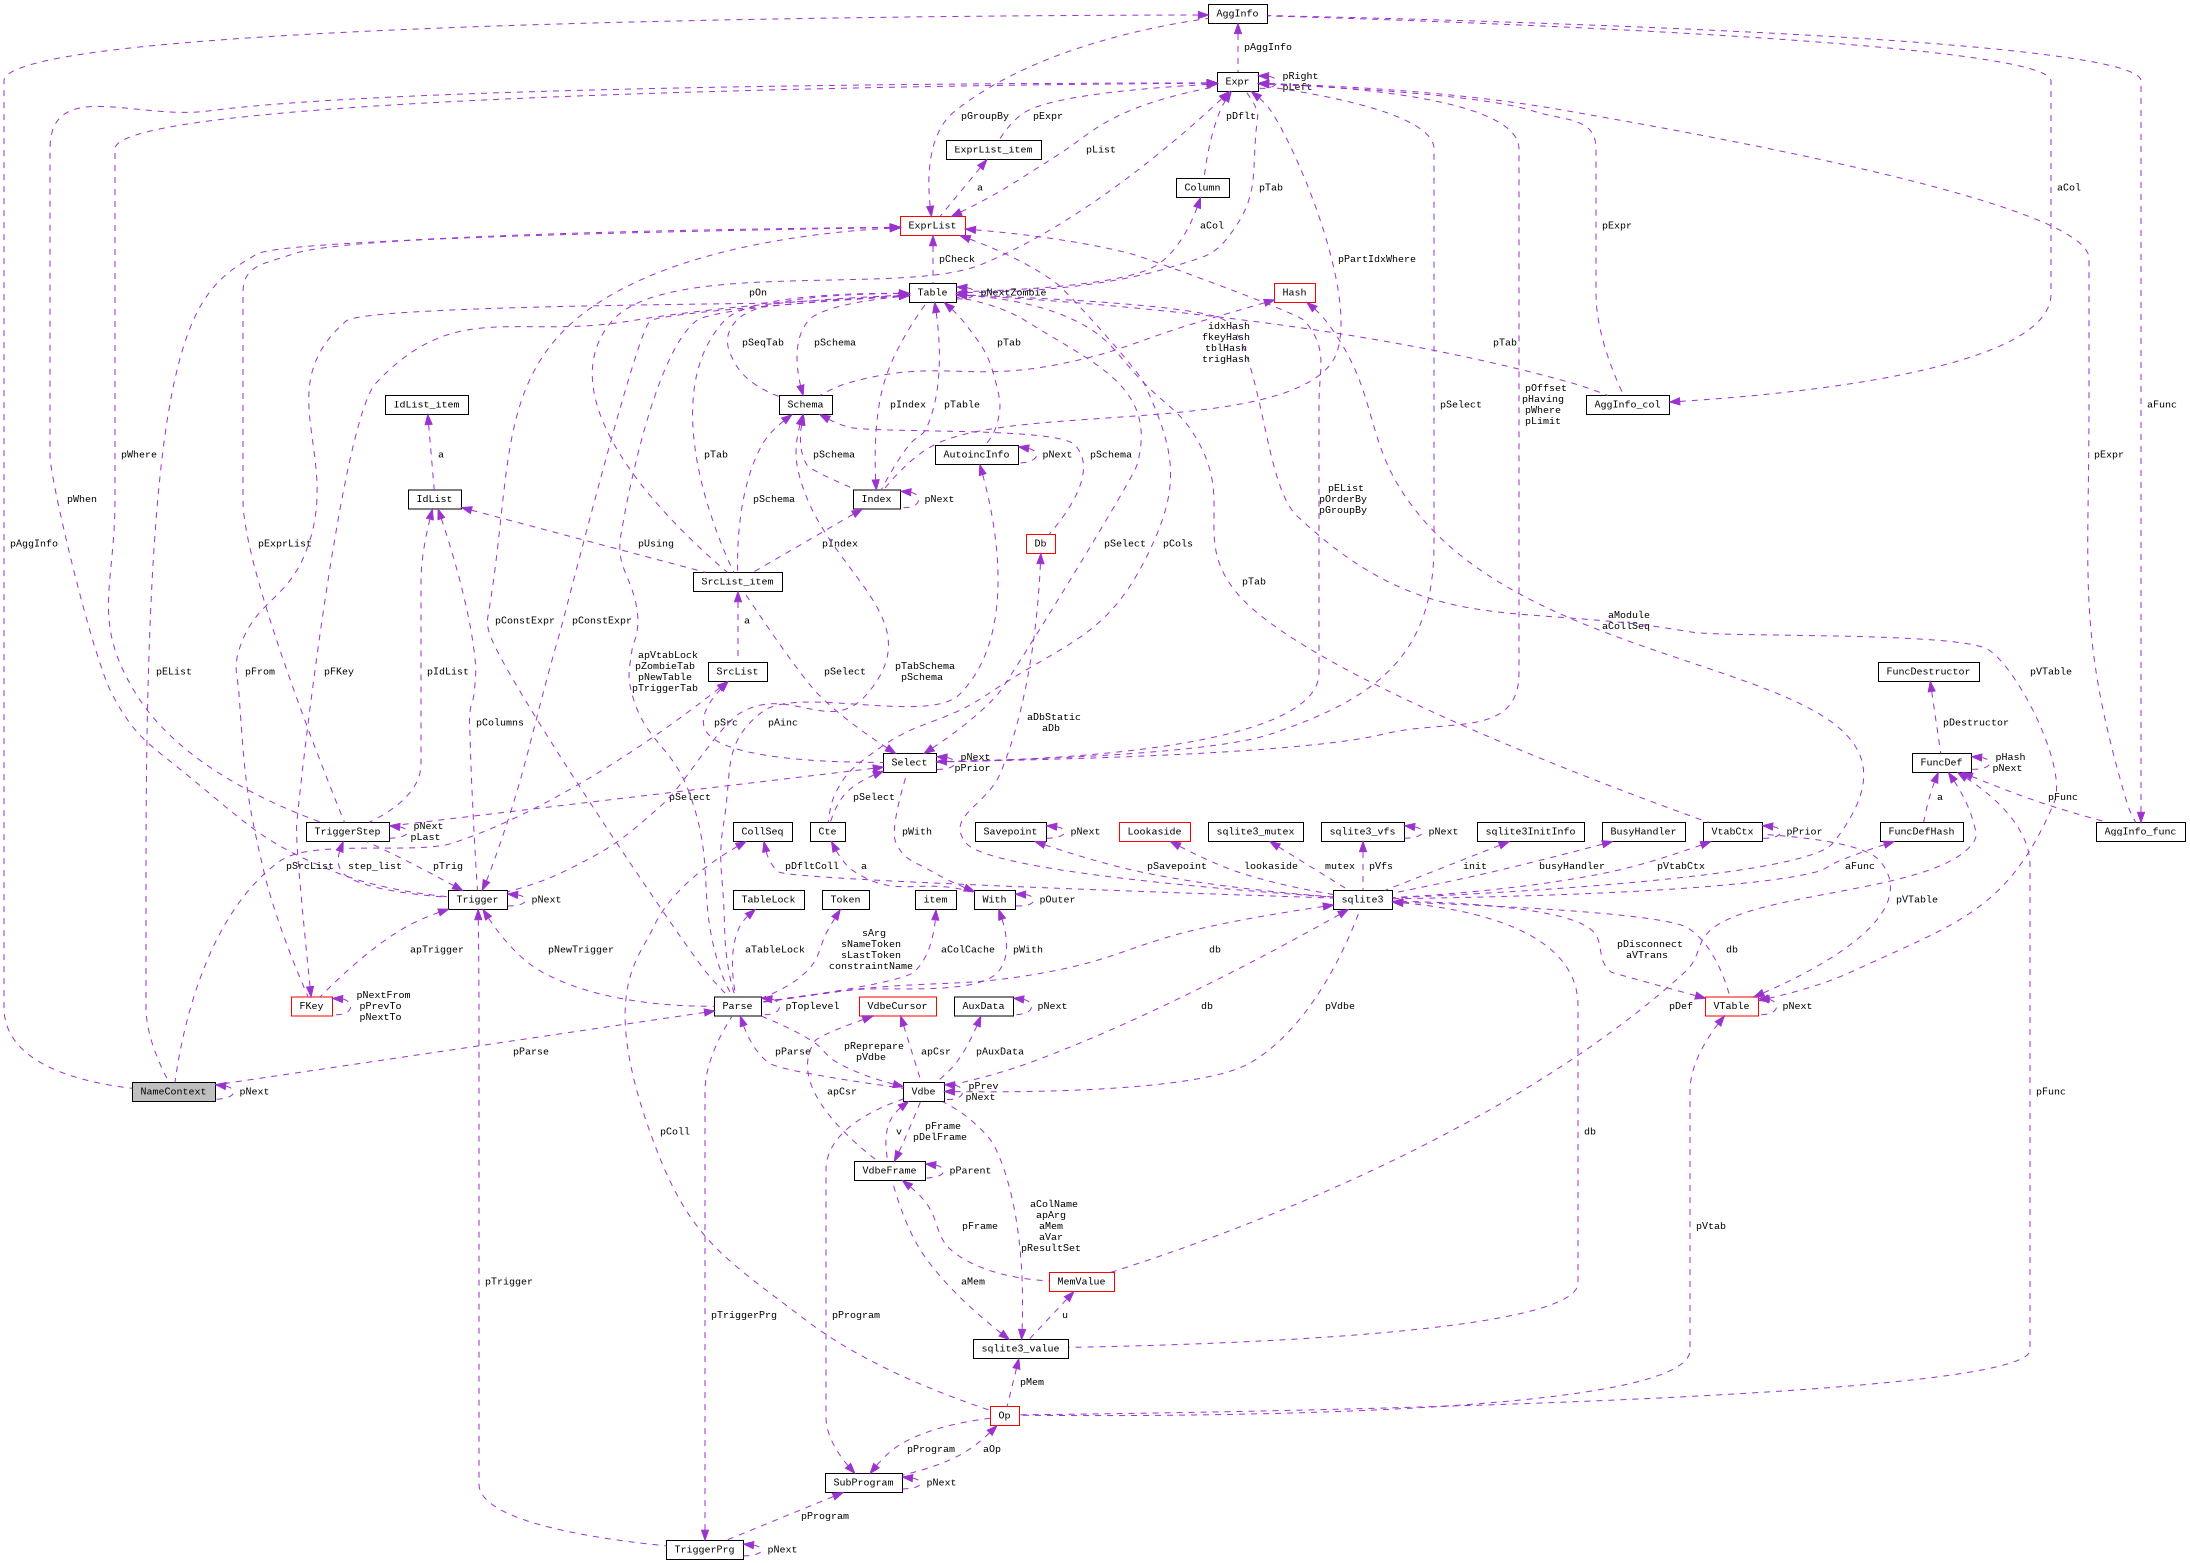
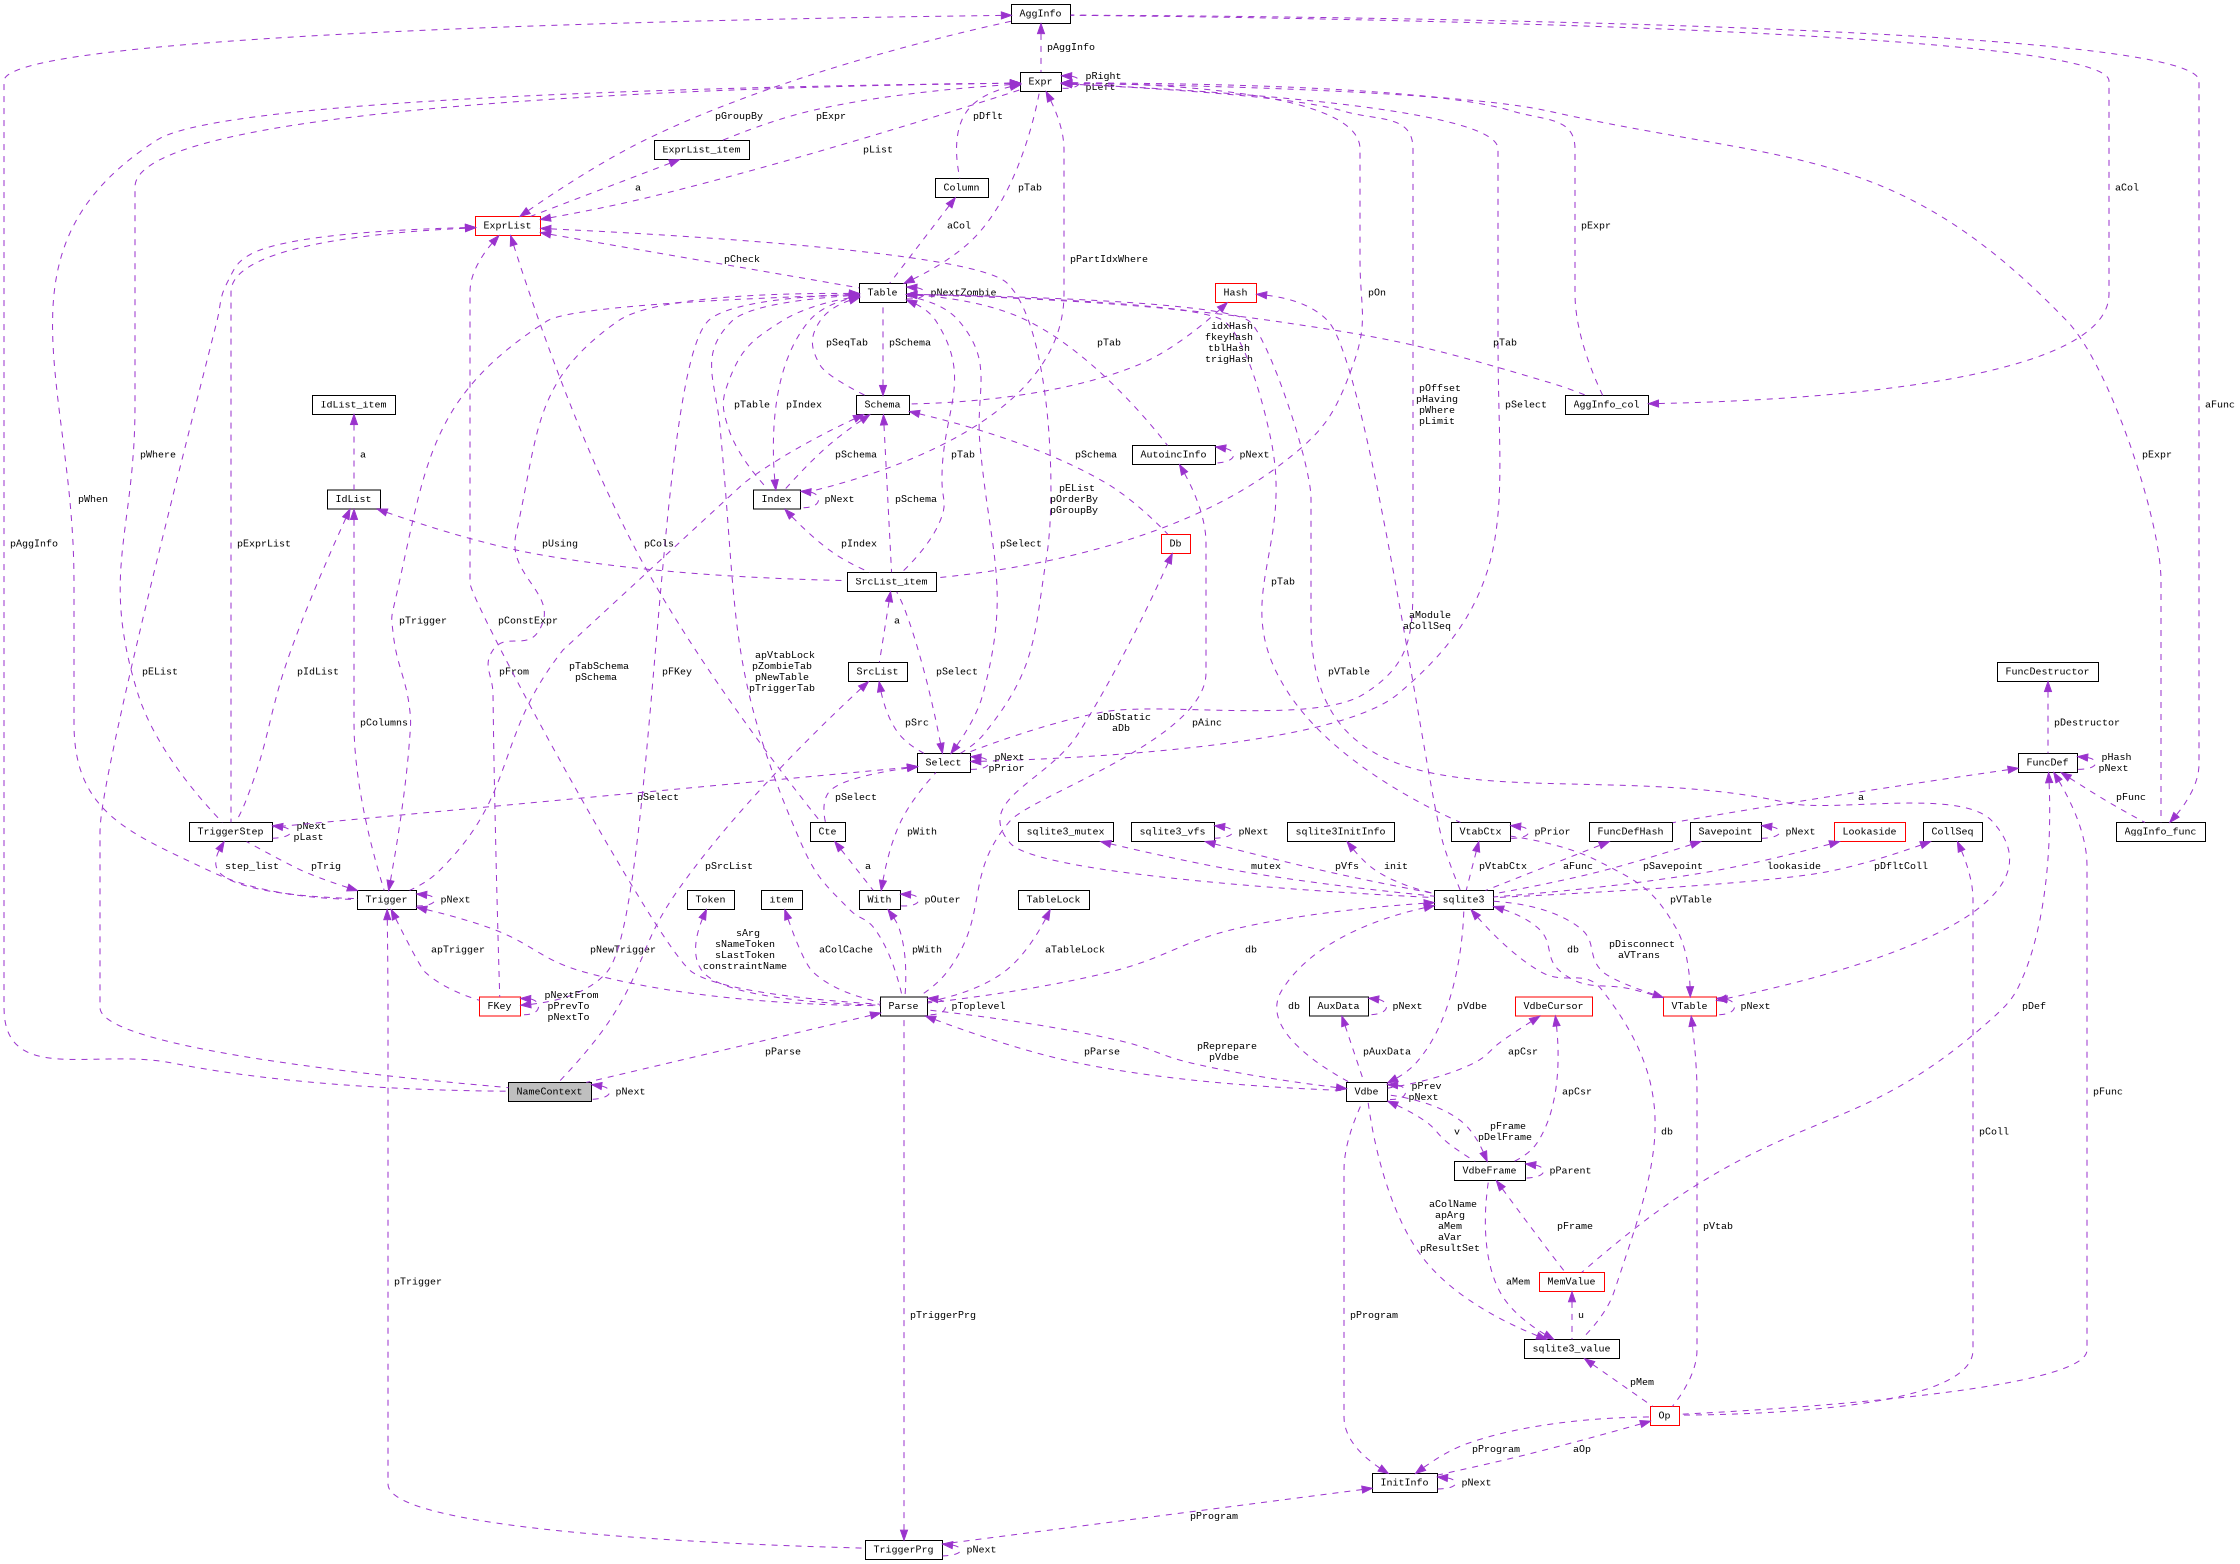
(600, 621) -> (420, 621)
(1644, 832) -> none
(864, 1483) -> (1405, 1483)
